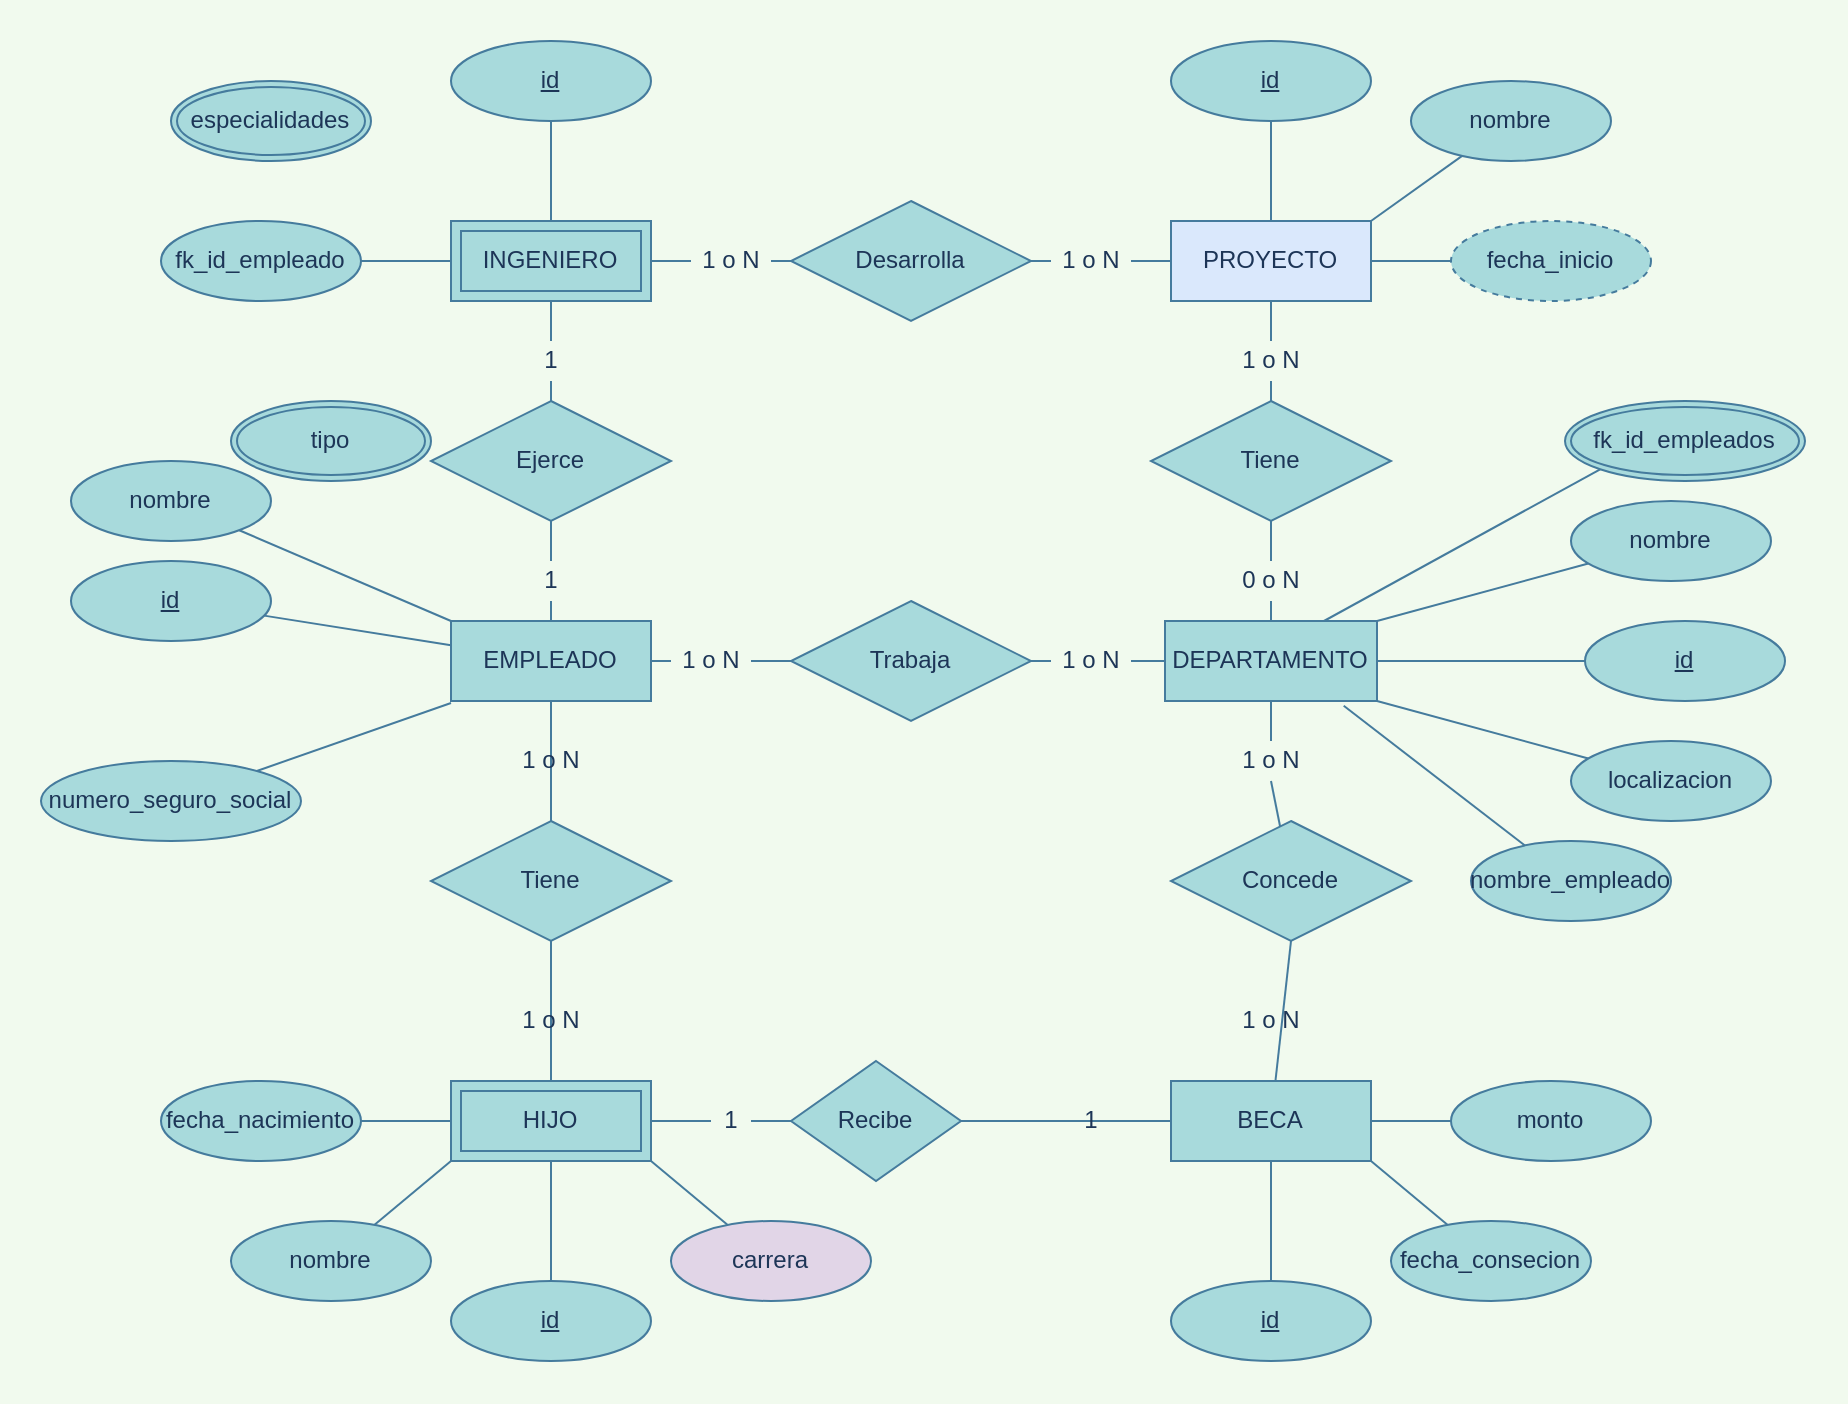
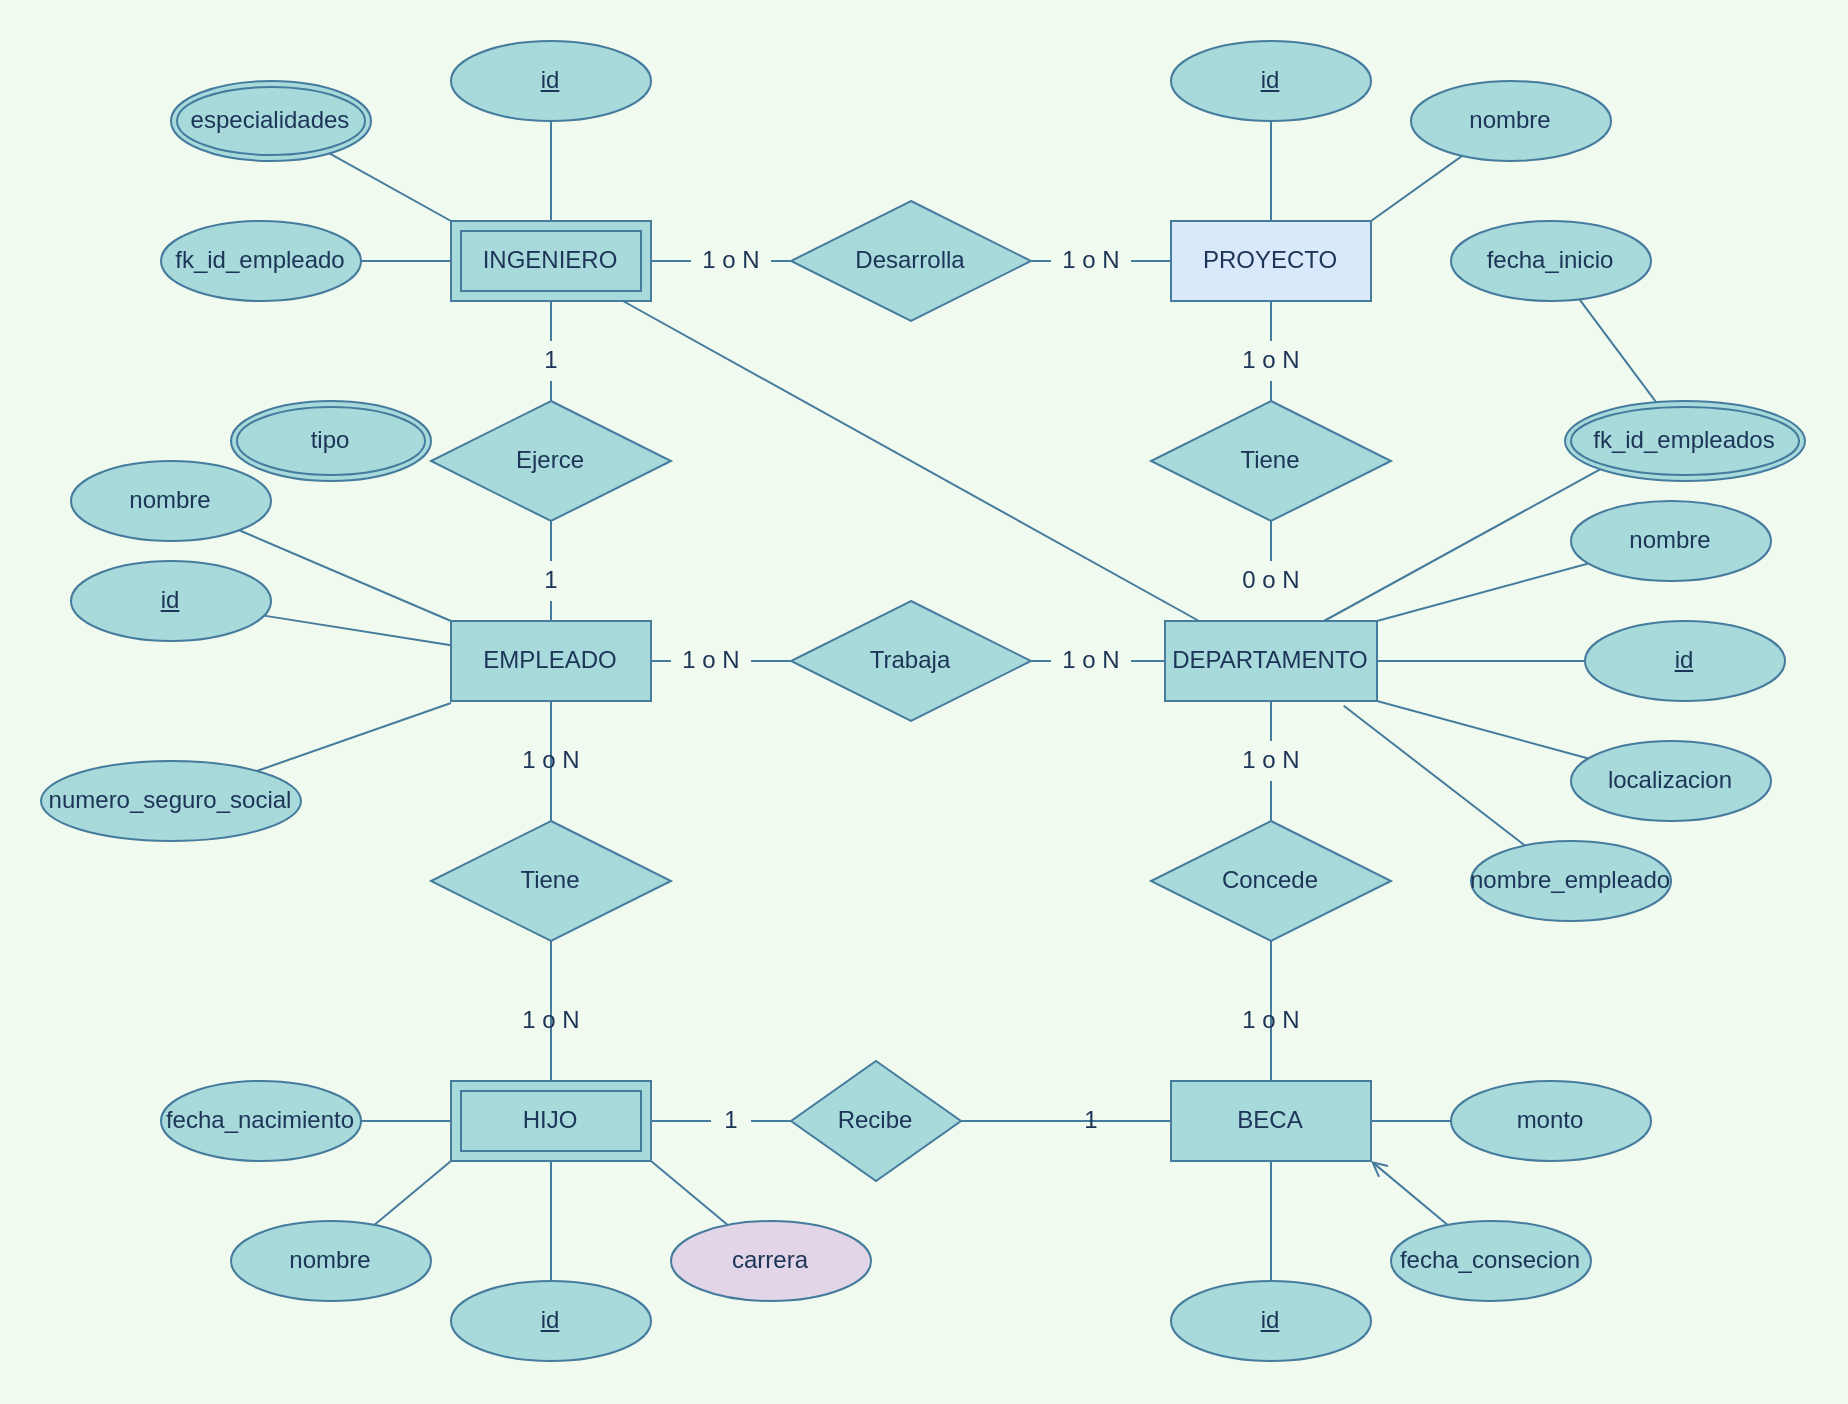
none -> (390, 187)
(1411, 261) -> (1618, 351)
(1551, 261) -> (1551, 261)
(1271, 611) -> (911, 461)
(1291, 881) -> (1271, 881)
(1376, 1165) -> (1377, 1166)
